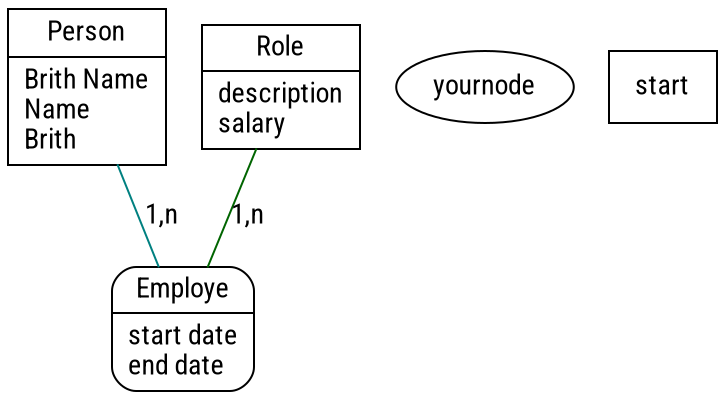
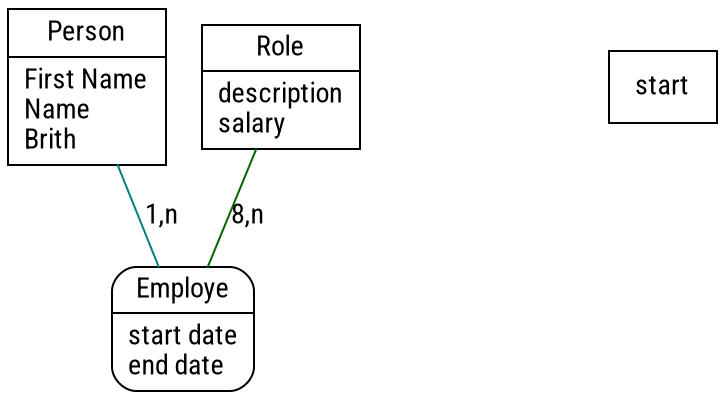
(87, 80) -> (86, 80)
(485, 87) -> none
(248, 216) -> (248, 216)
